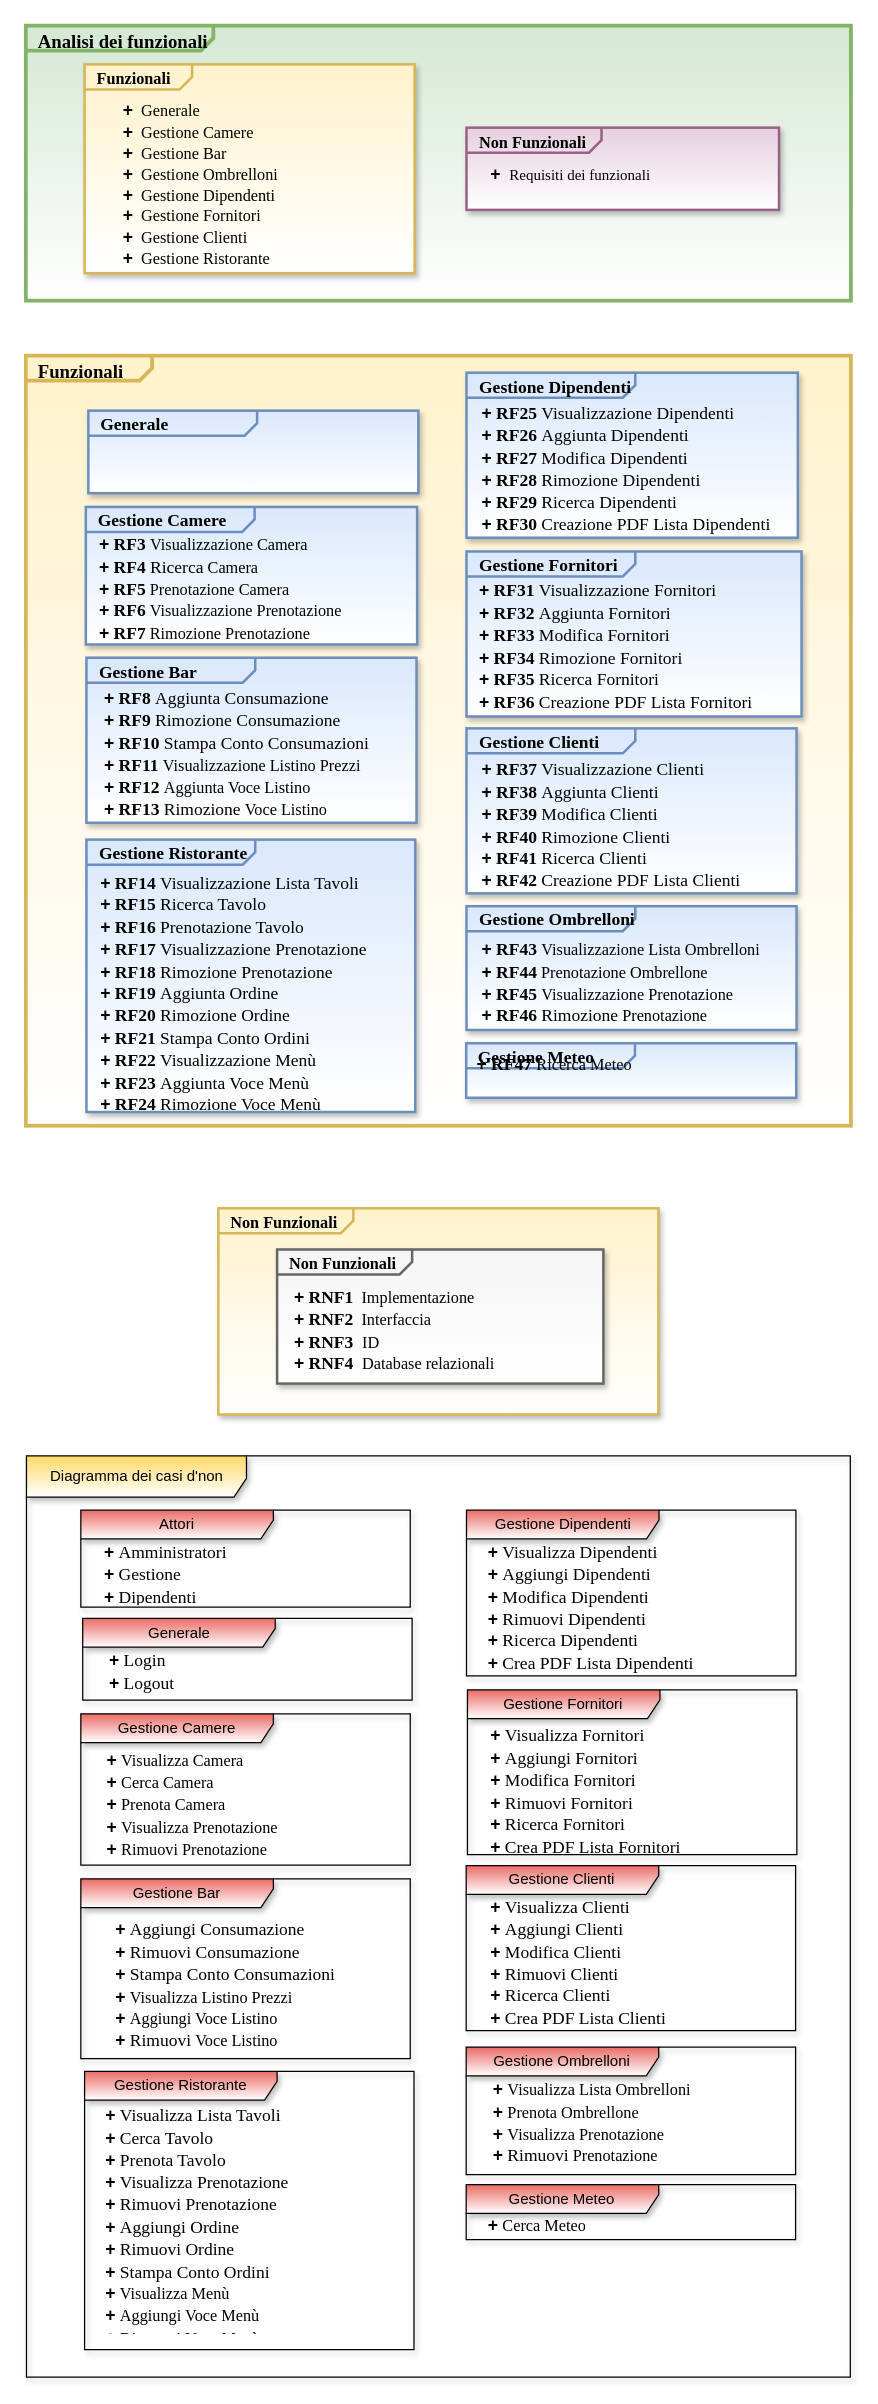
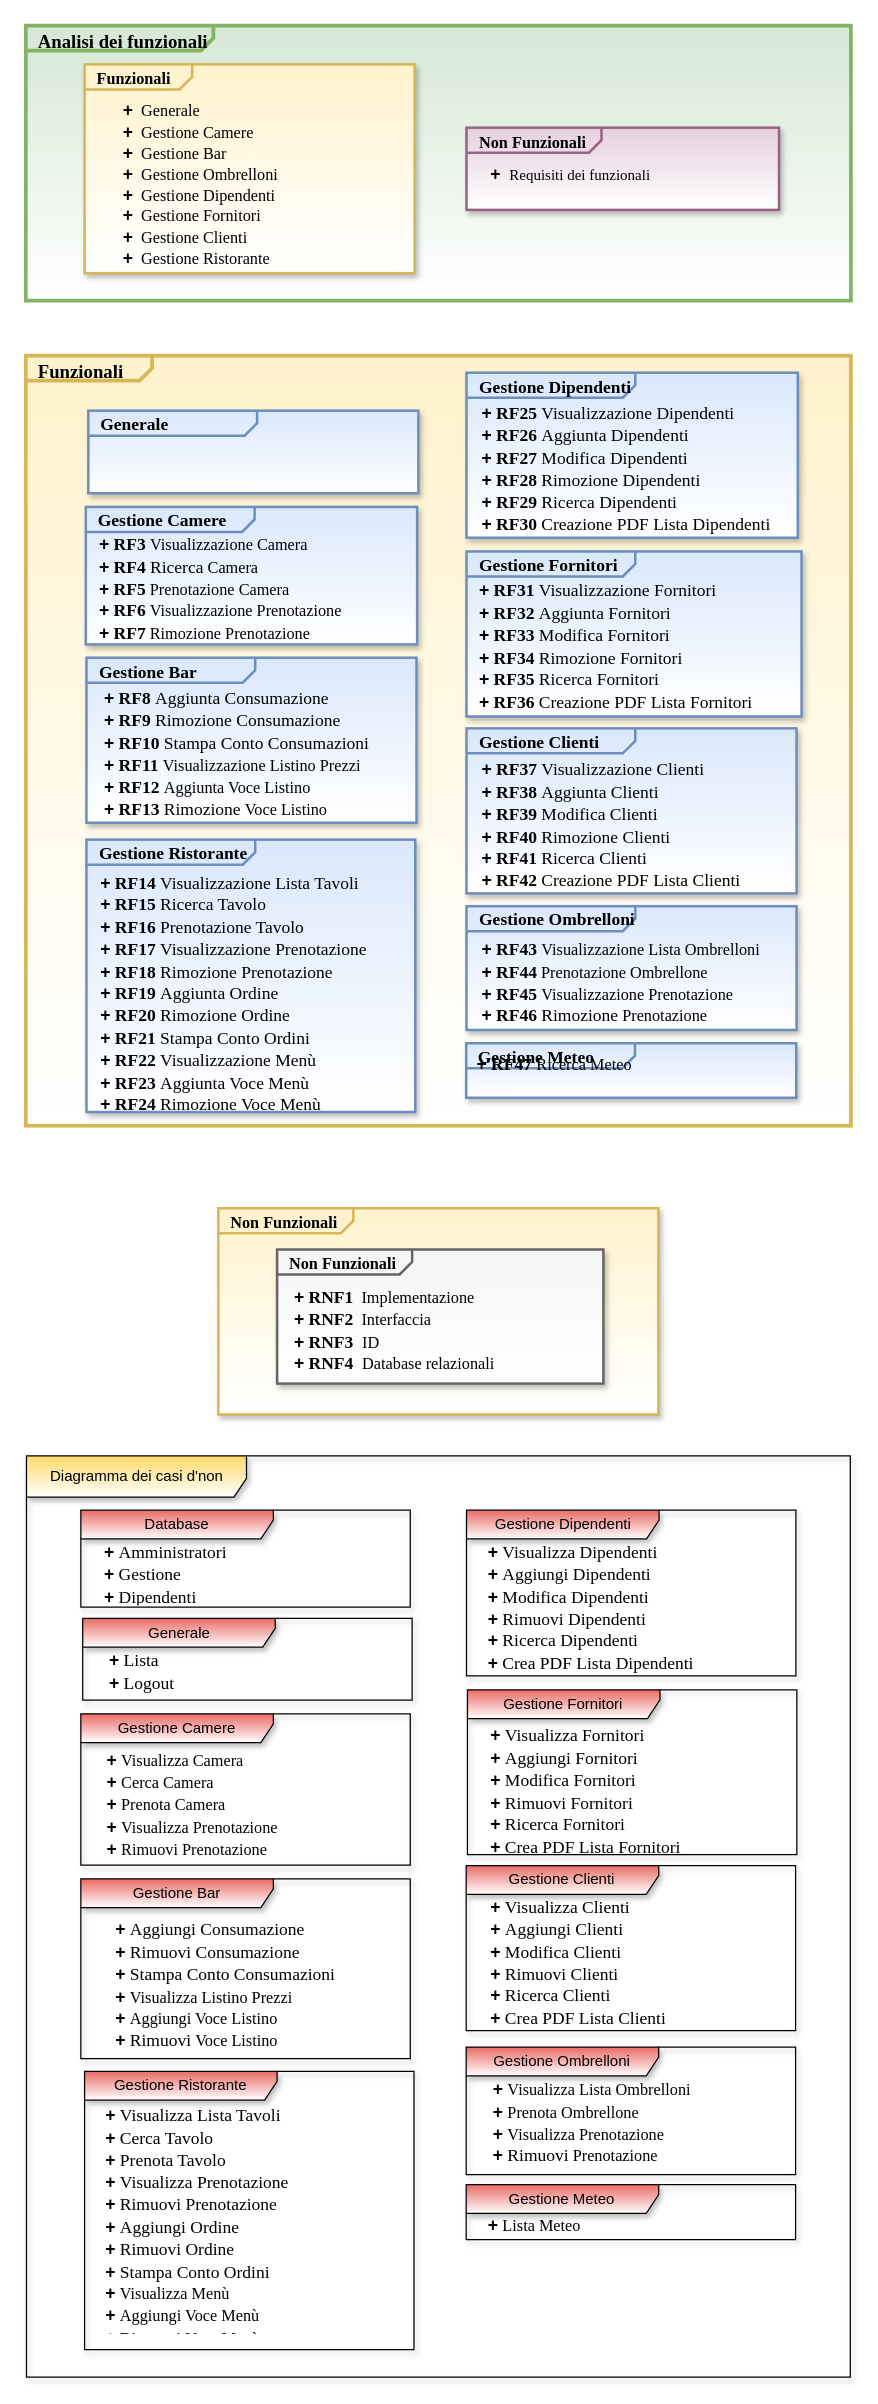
(177, 1524) -> (177, 1524)
(143, 1672) -> (143, 1672)
(541, 2226) -> (539, 2226)
